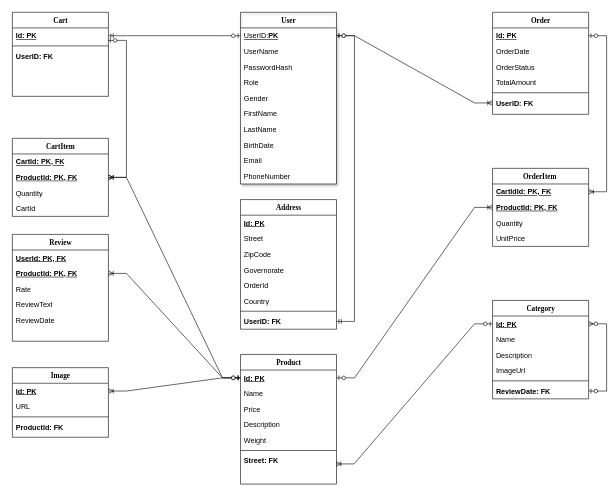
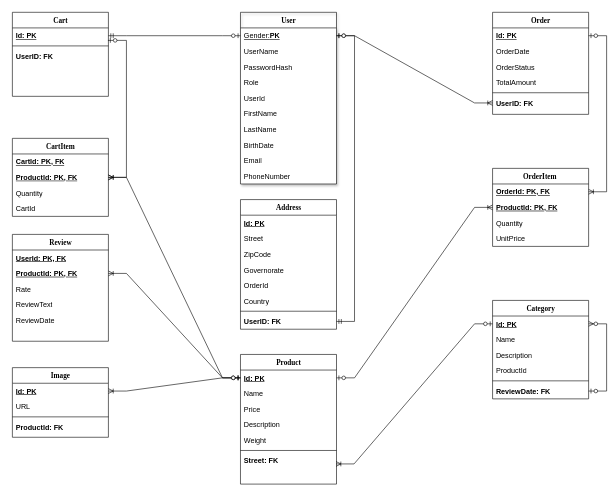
(261, 36) -> (261, 36)
(256, 99) -> (256, 99)
(524, 192) -> (522, 192)
(511, 371) -> (514, 371)
